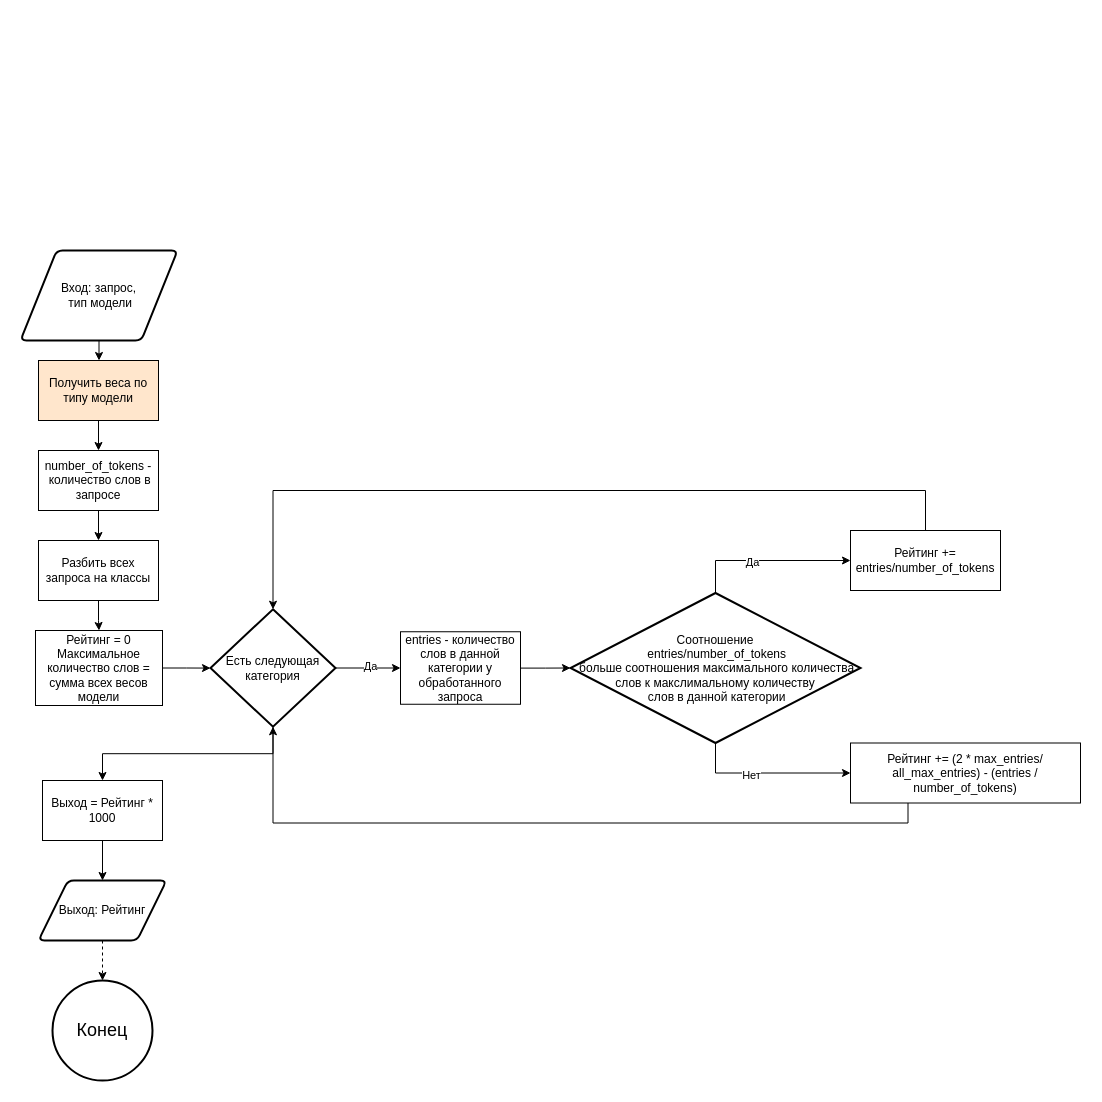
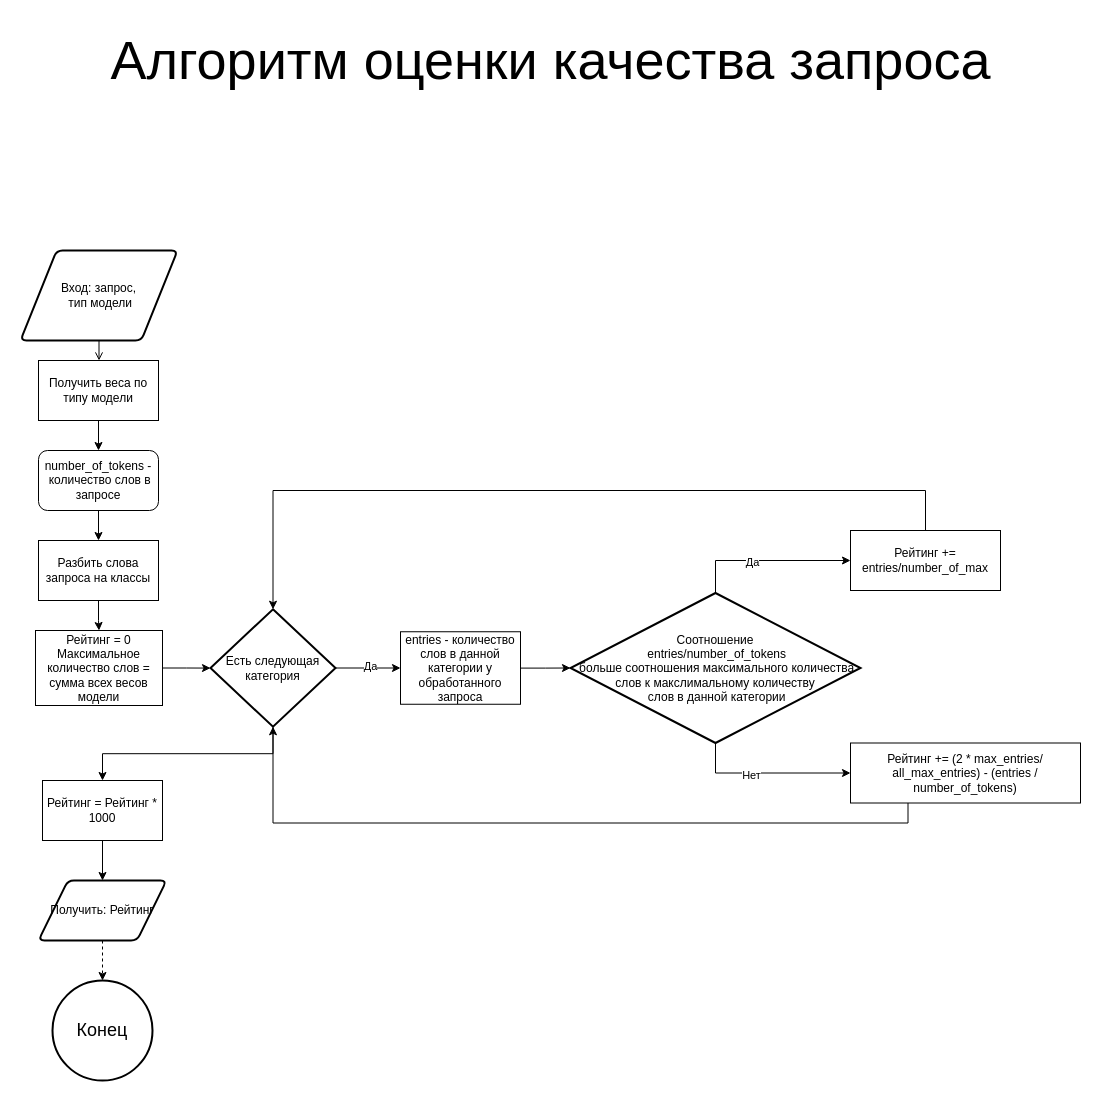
none -> (551, 61)
(99, 352) -> (99, 353)
(99, 391) -> (99, 391)
(99, 481) -> (99, 481)
(926, 561) -> (926, 561)
(99, 571) -> (99, 571)
(103, 811) -> (103, 811)
(103, 911) -> (103, 911)
